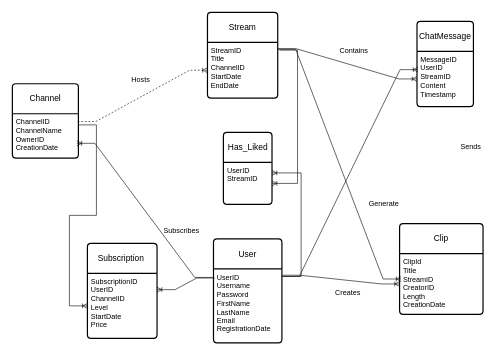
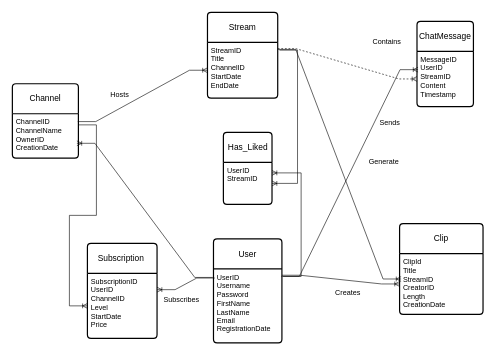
(354, 51) -> (387, 42)
(354, 66) -> (354, 66)
(141, 80) -> (120, 95)
(142, 96) -> (142, 96)
(471, 147) -> (390, 123)
(384, 204) -> (384, 162)
(182, 231) -> (182, 300)
